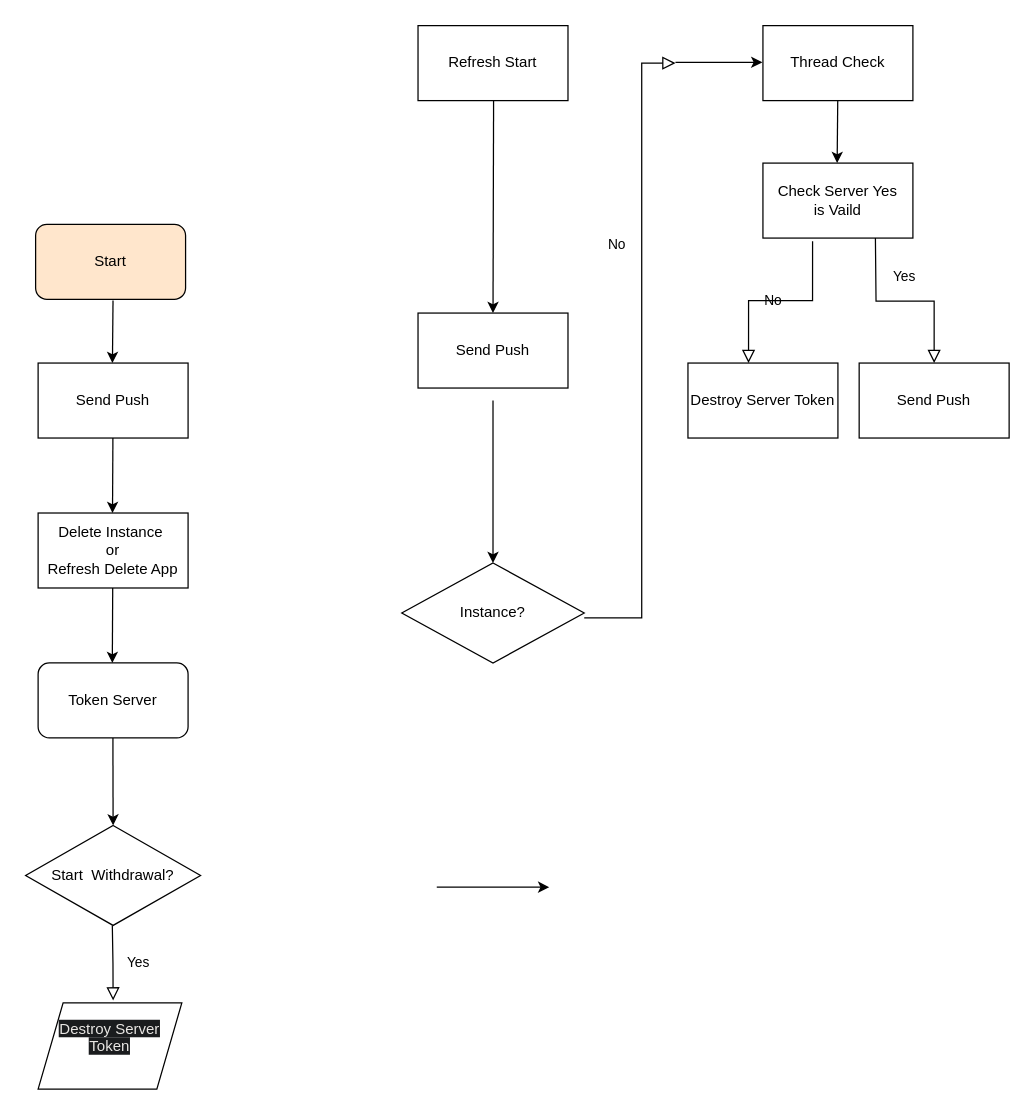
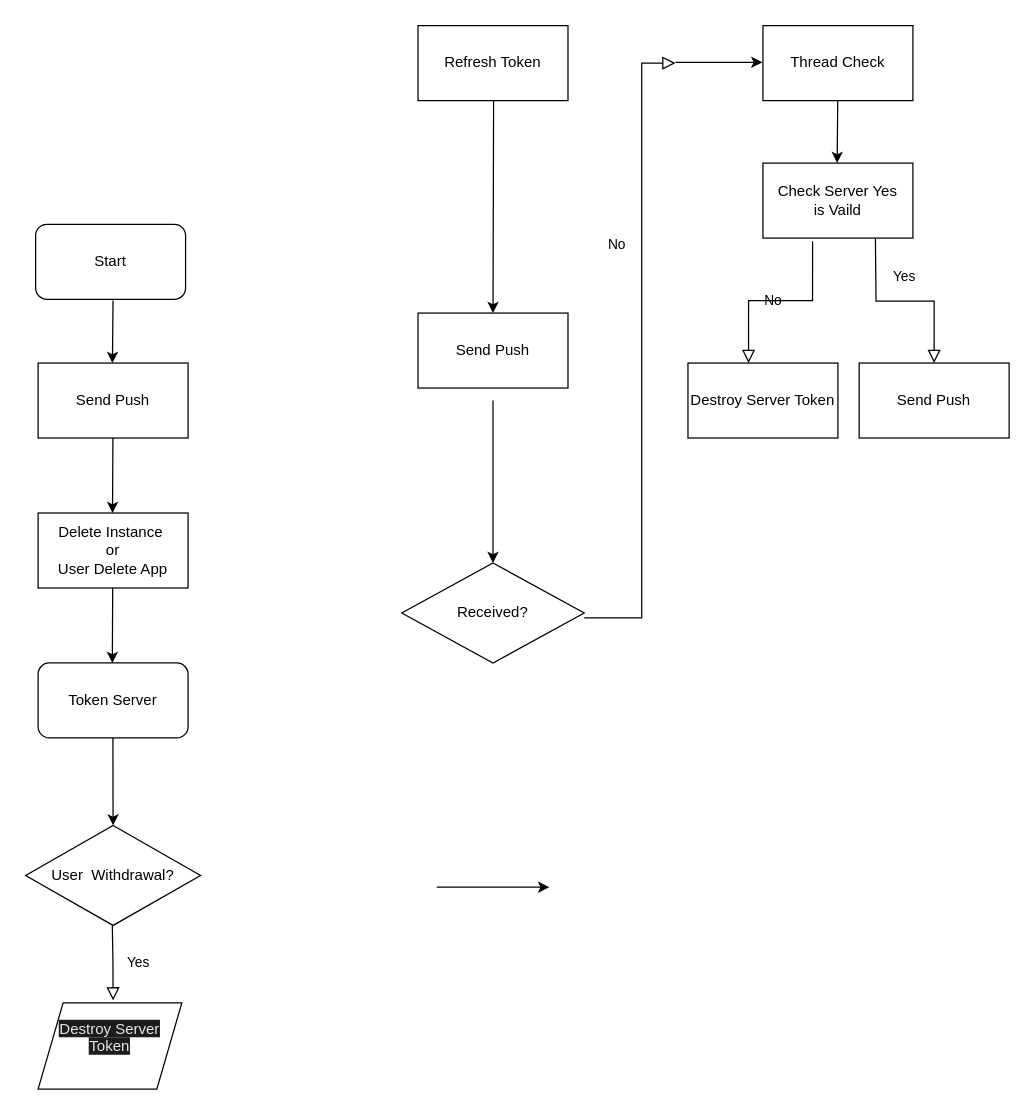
(493, 63) -> (493, 63)
(111, 262) -> (111, 262)
(113, 551) -> (113, 551)
(493, 613) -> (493, 613)
(113, 876) -> (113, 876)
